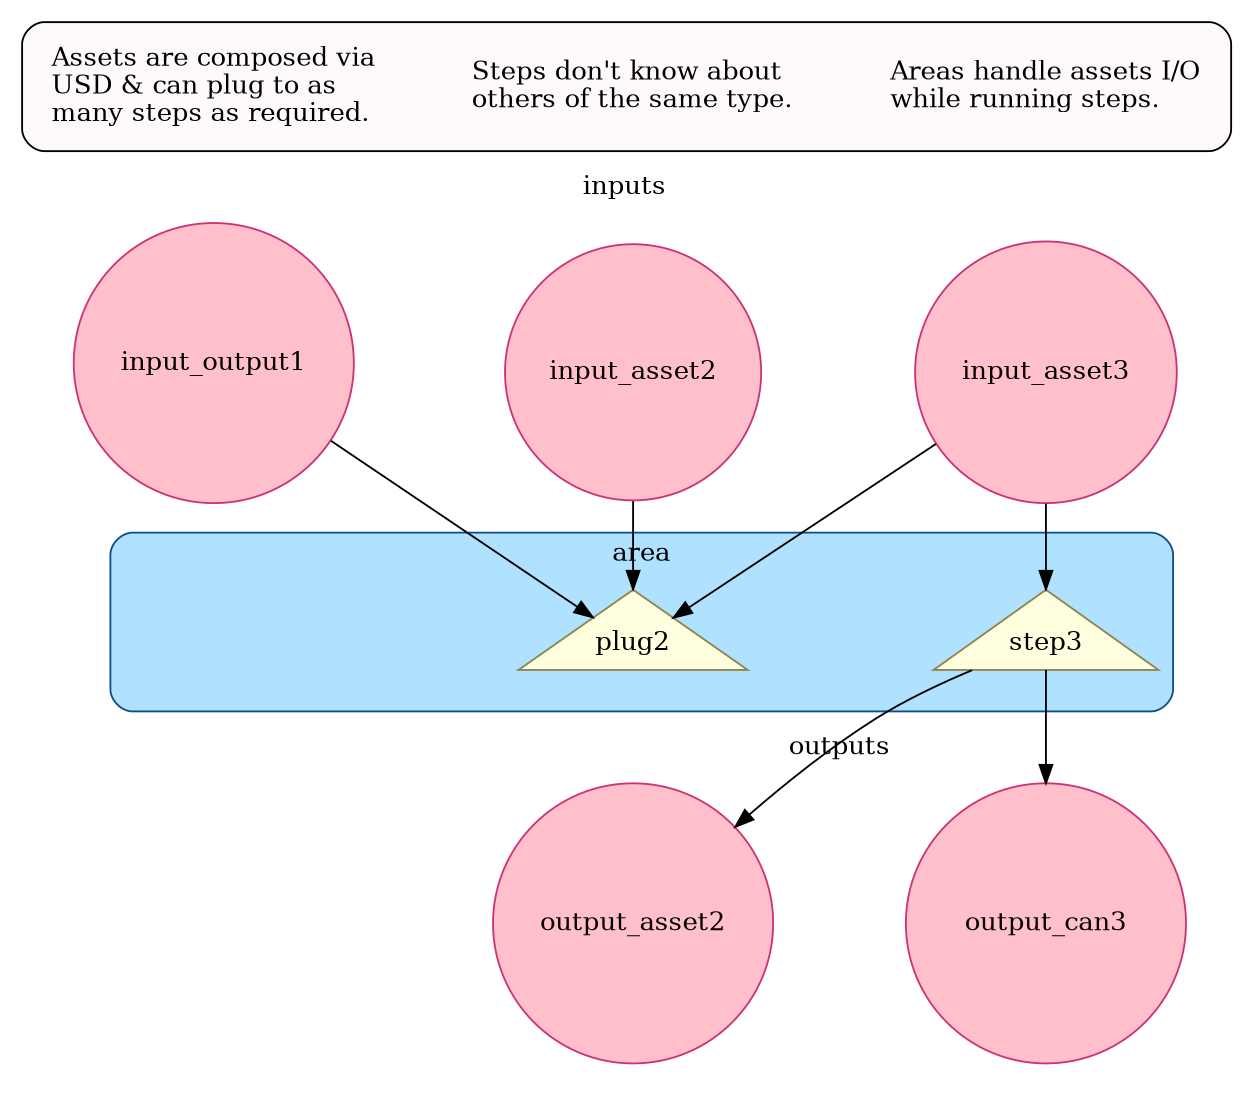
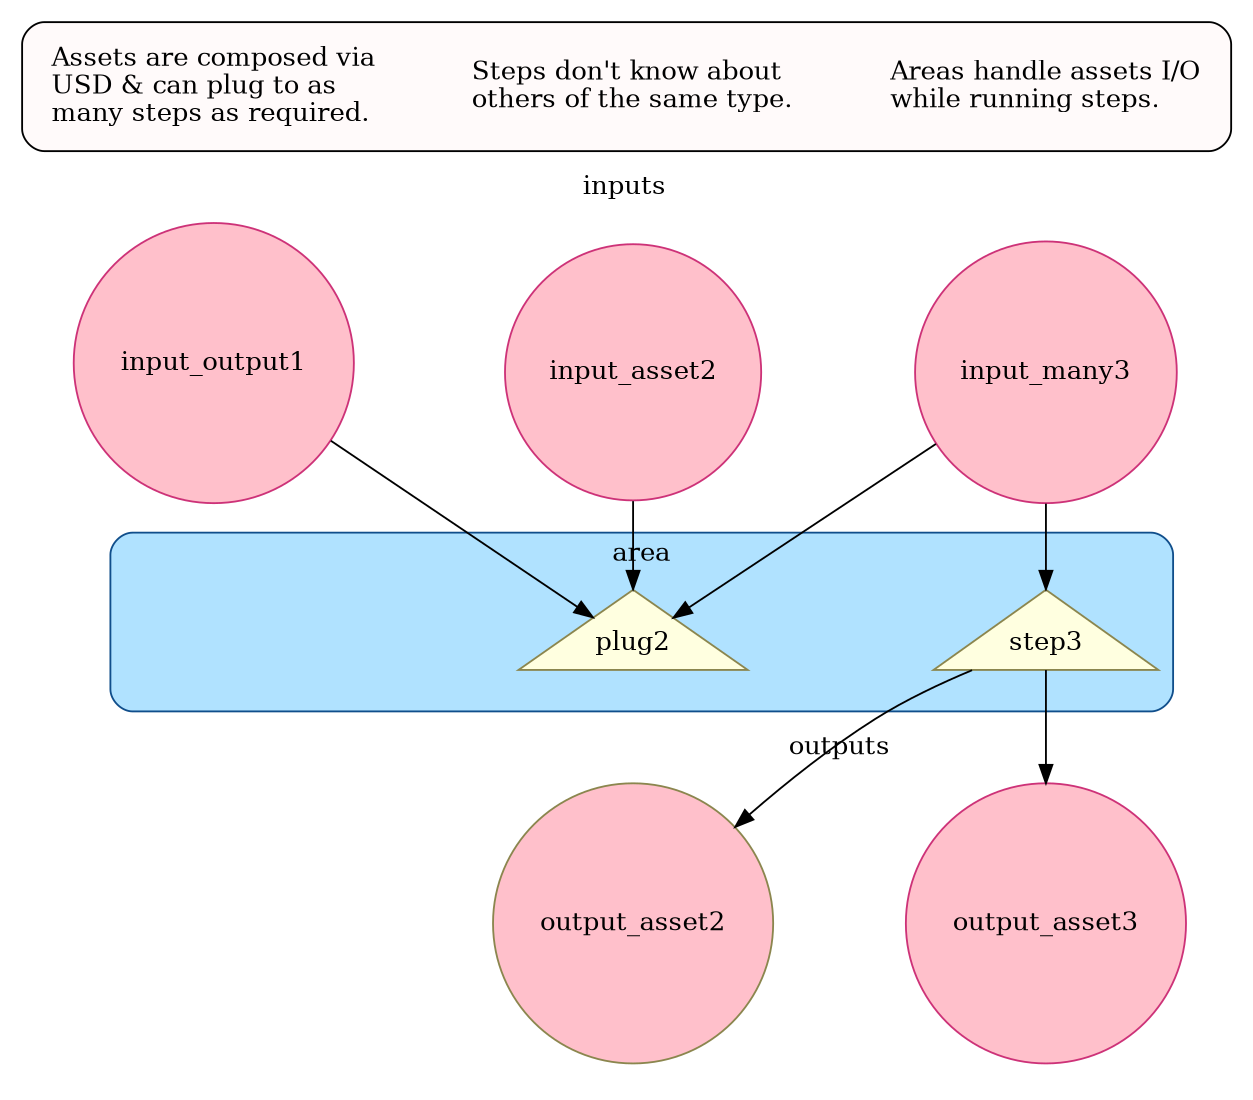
(1046, 372) -> (1046, 372)
(633, 923) -> (633, 923)
(1046, 923) -> (1046, 923)
